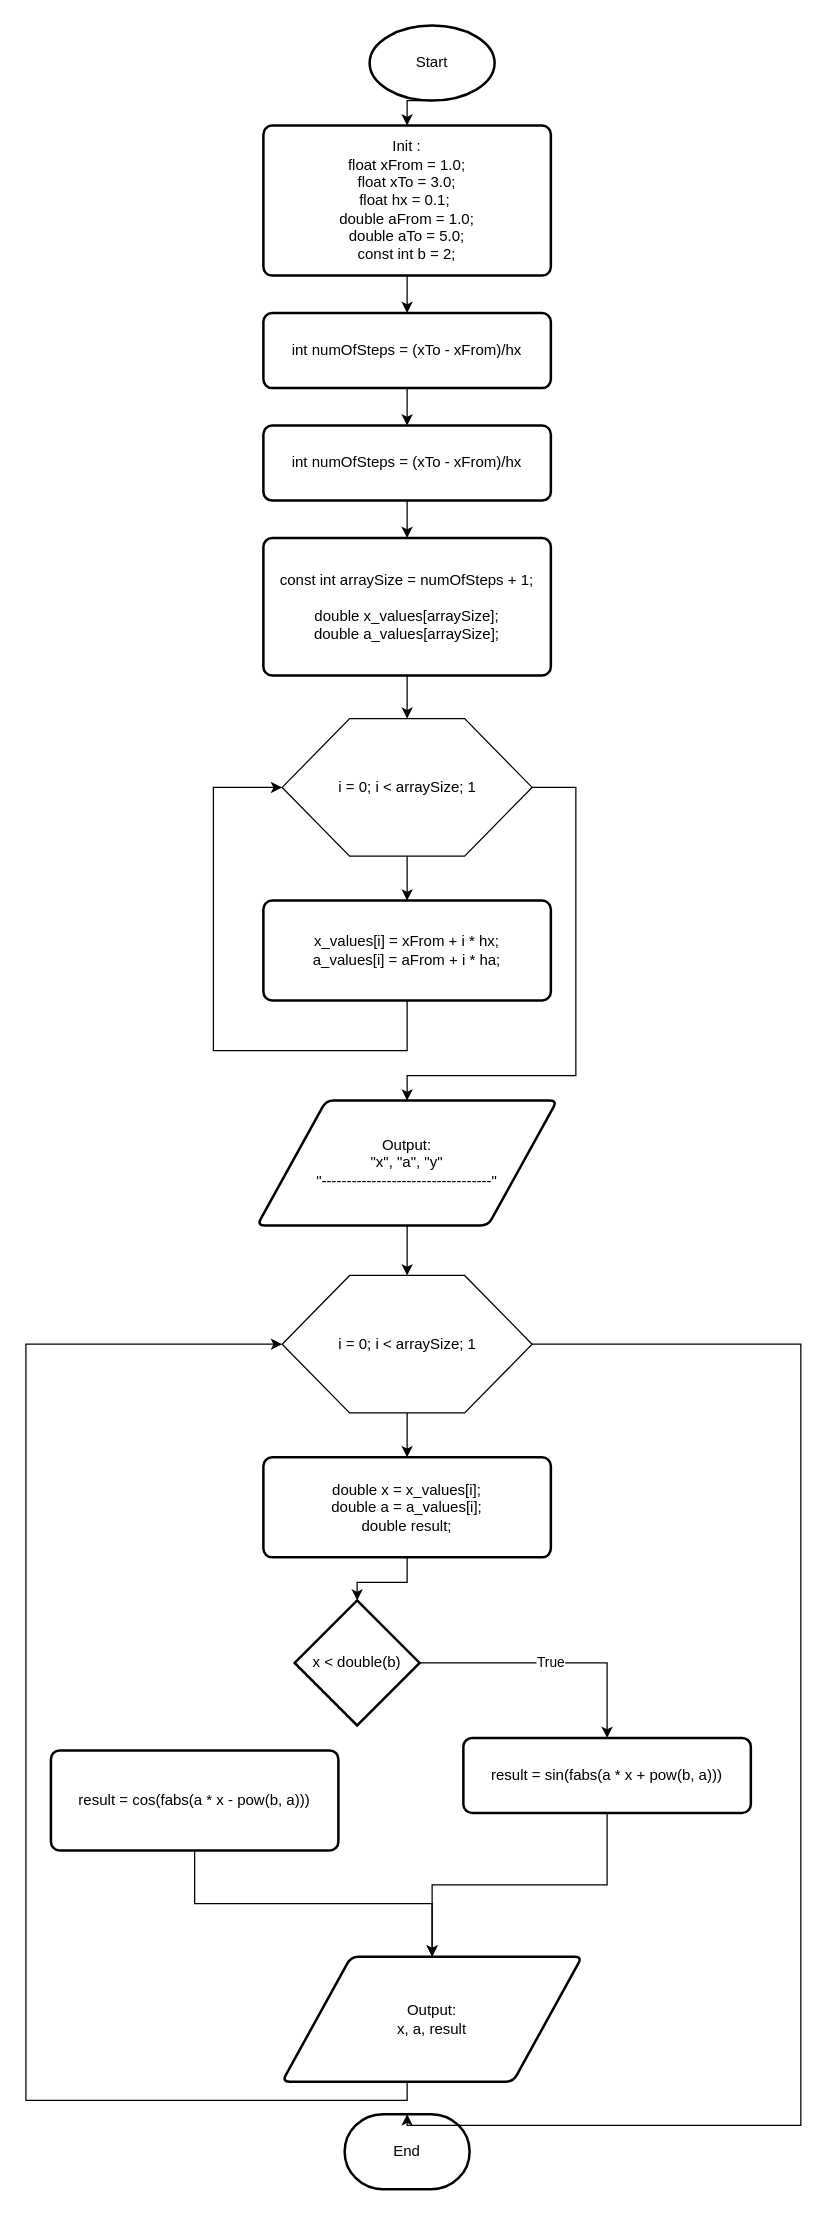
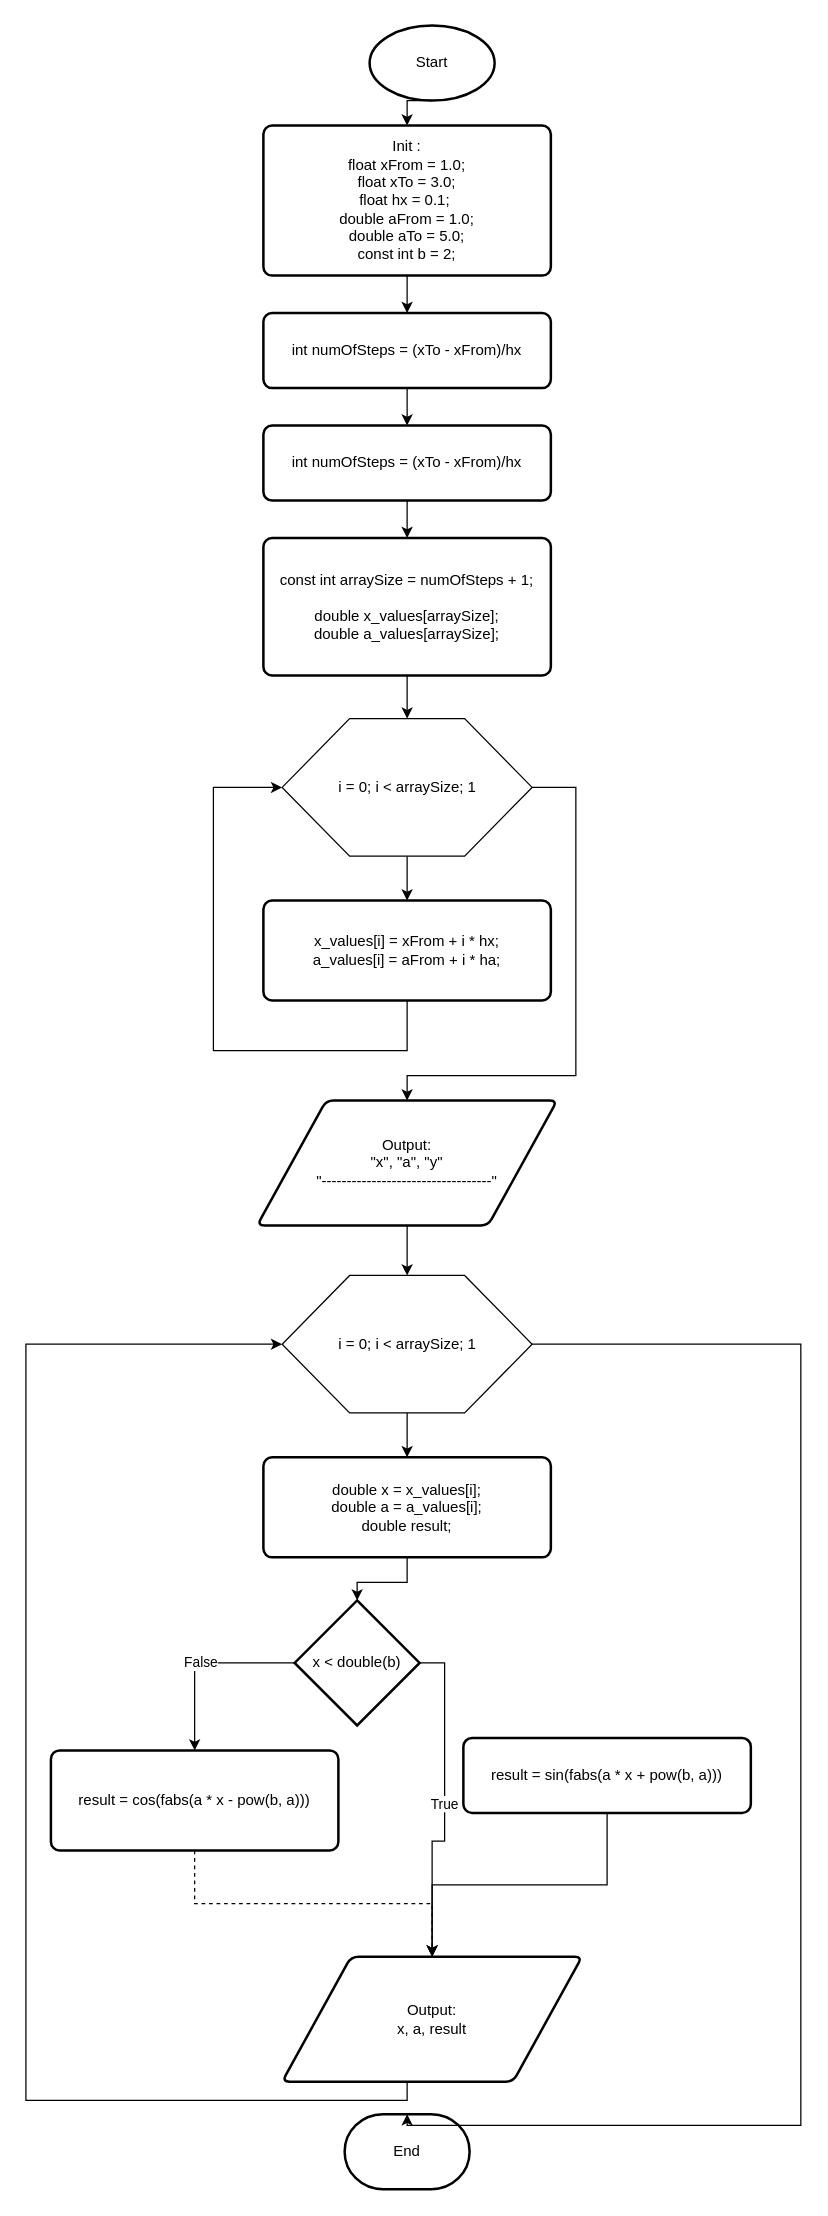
none -> (205, 1663)
(558, 1663) -> (444, 1777)
(286, 1904) -> (286, 1904)
